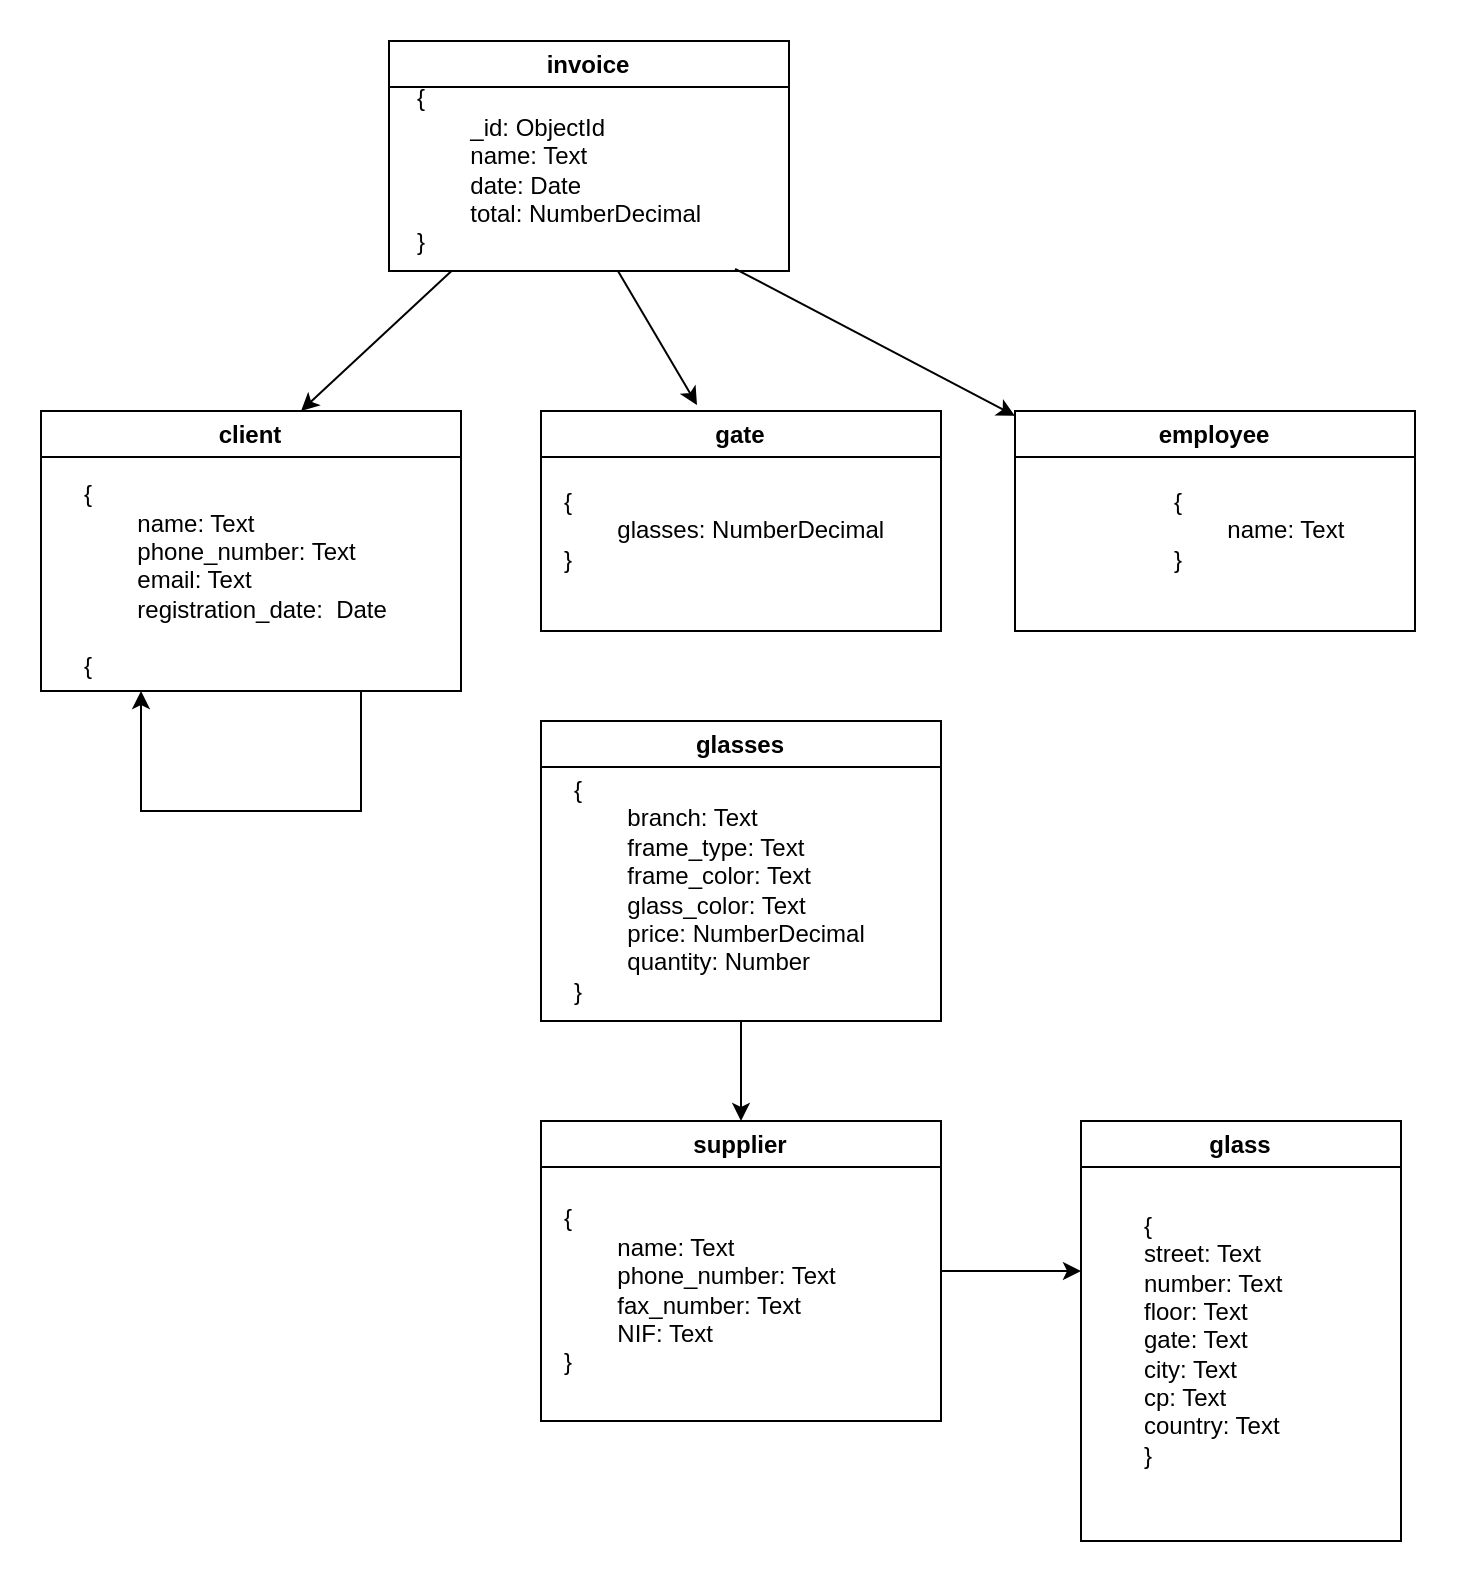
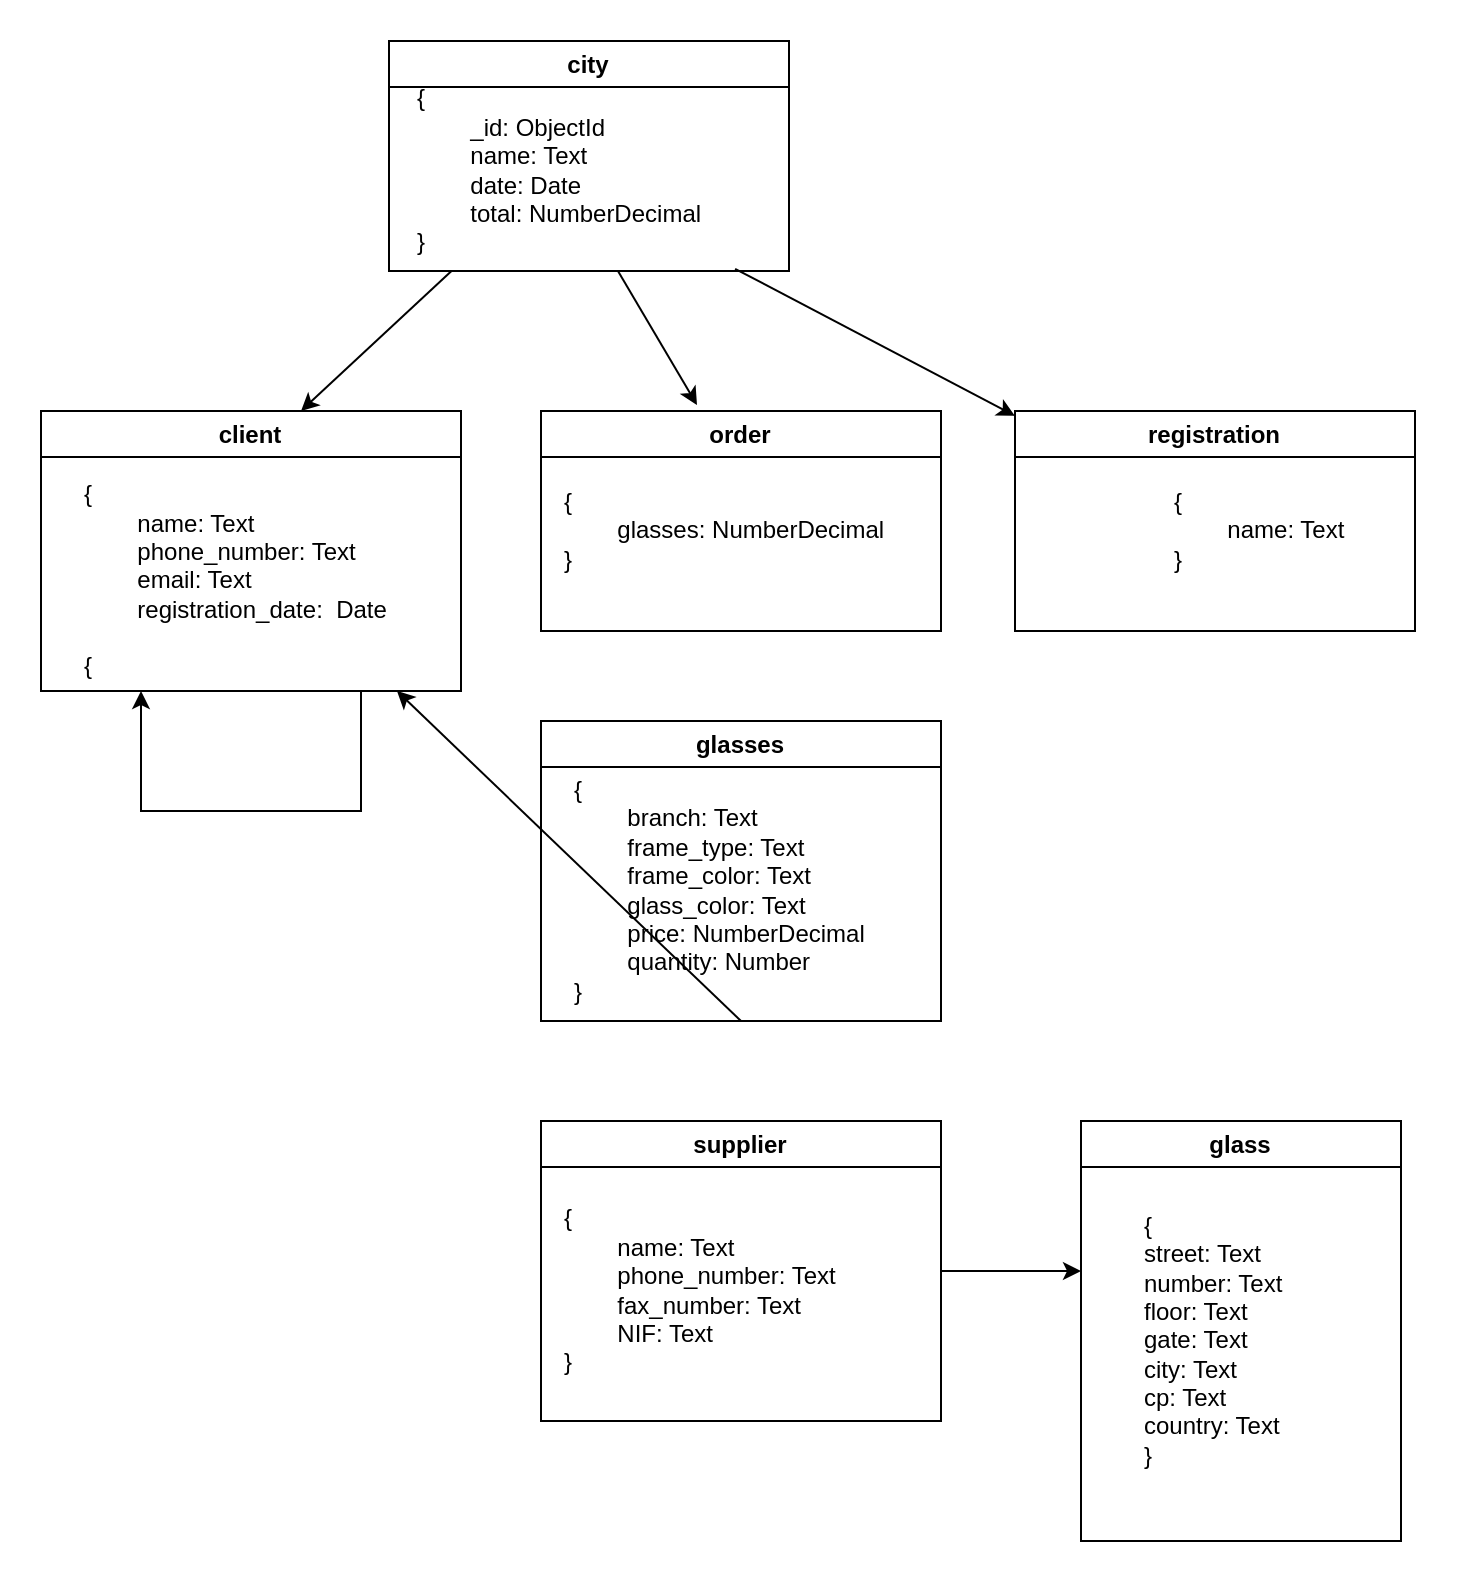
(588, 65) -> (588, 65)
(740, 435) -> (740, 435)
(1214, 435) -> (1214, 435)
(741, 1066) -> (642, 926)
